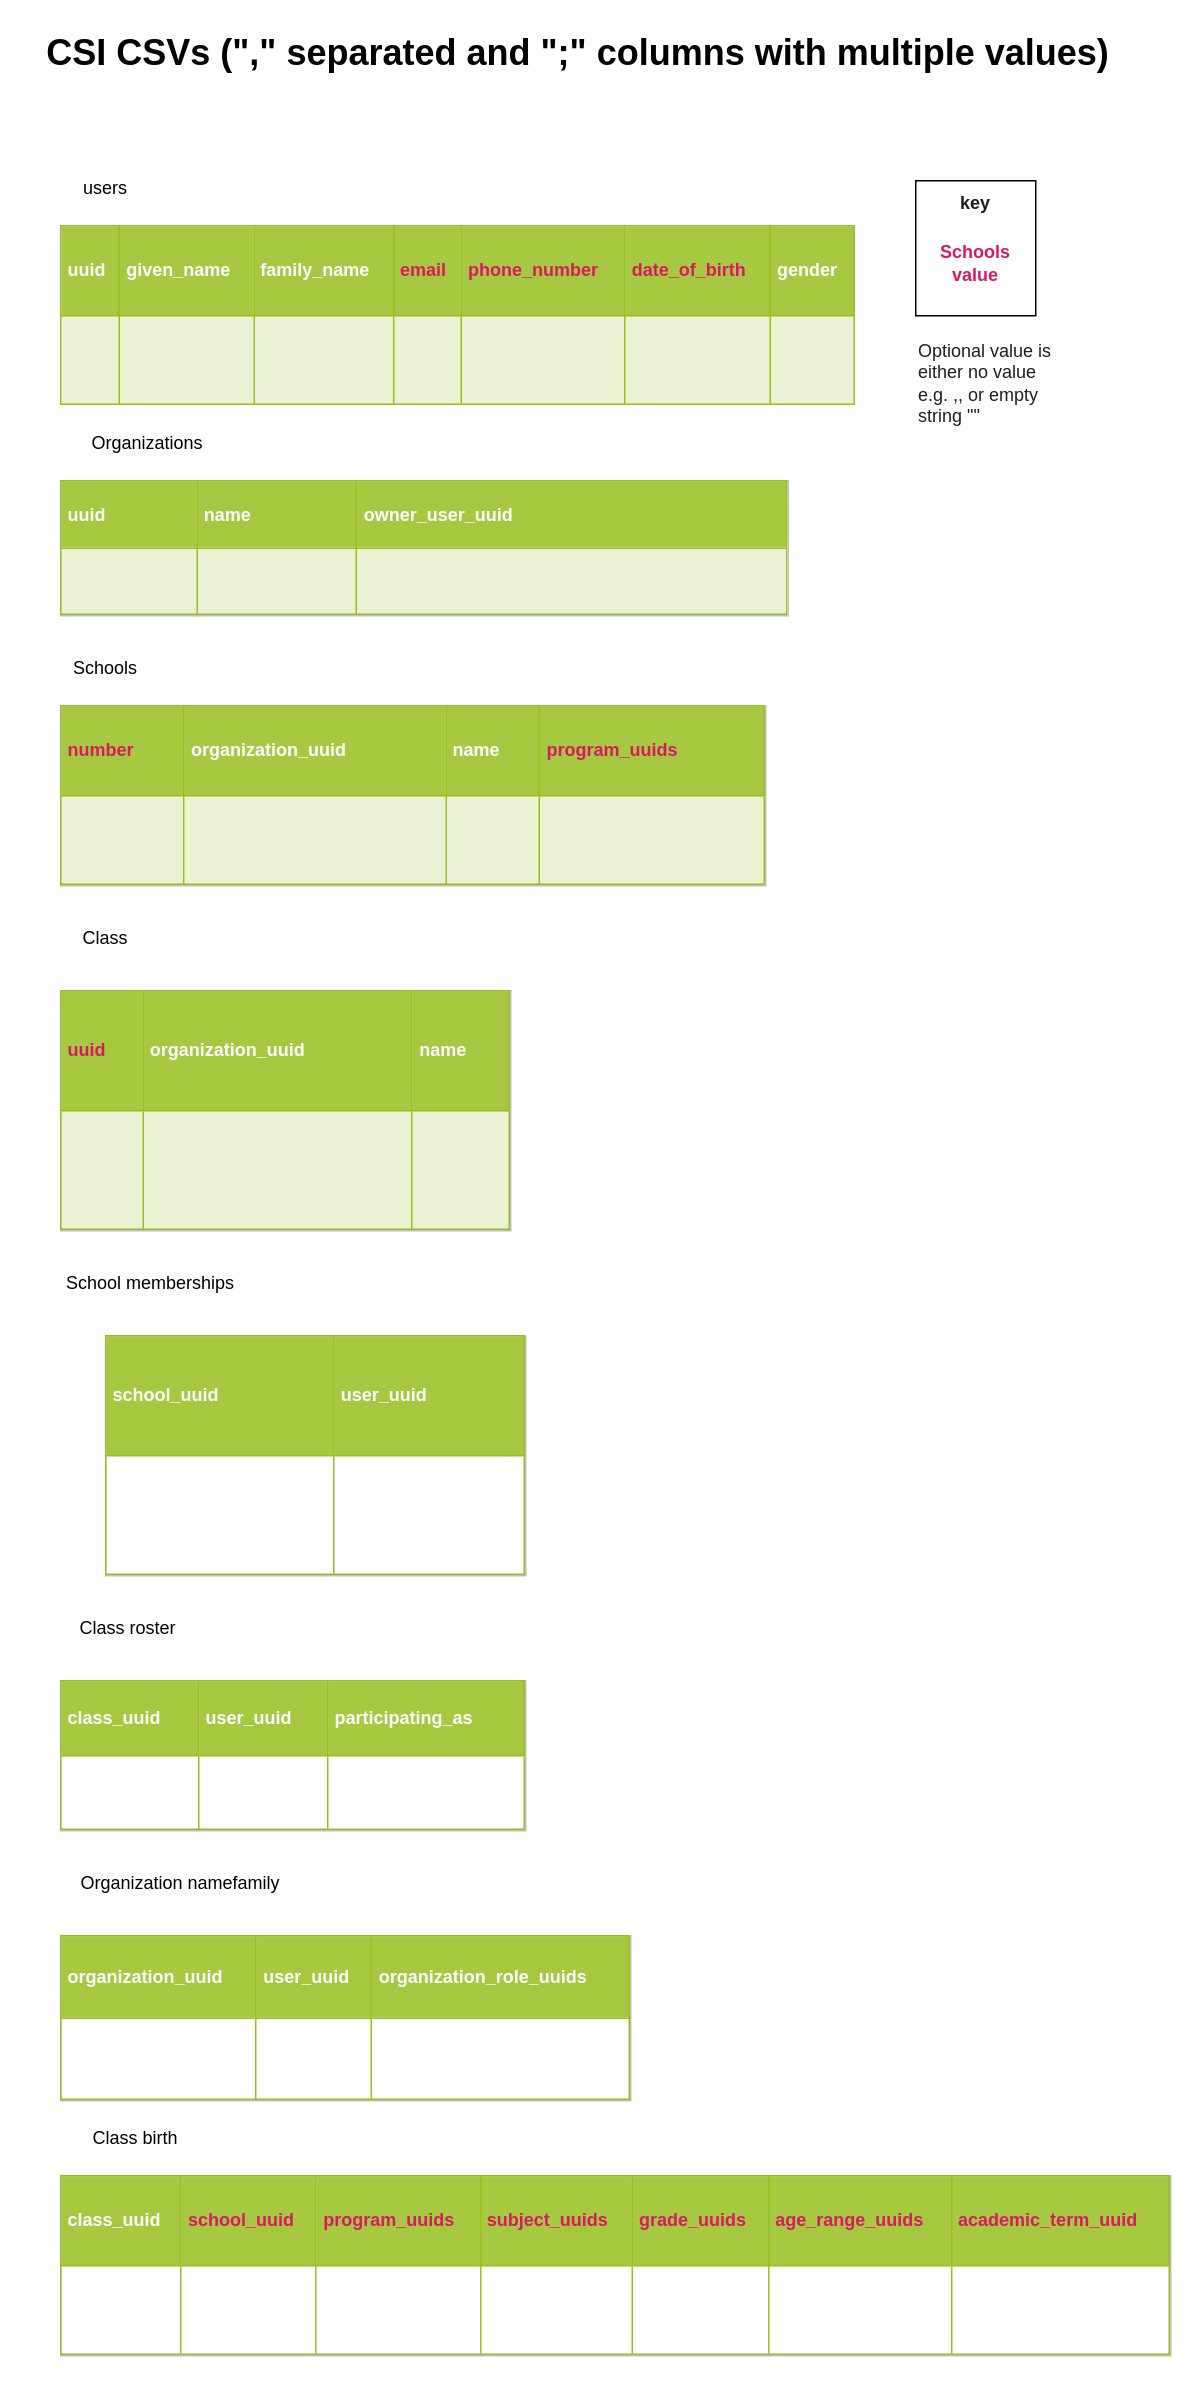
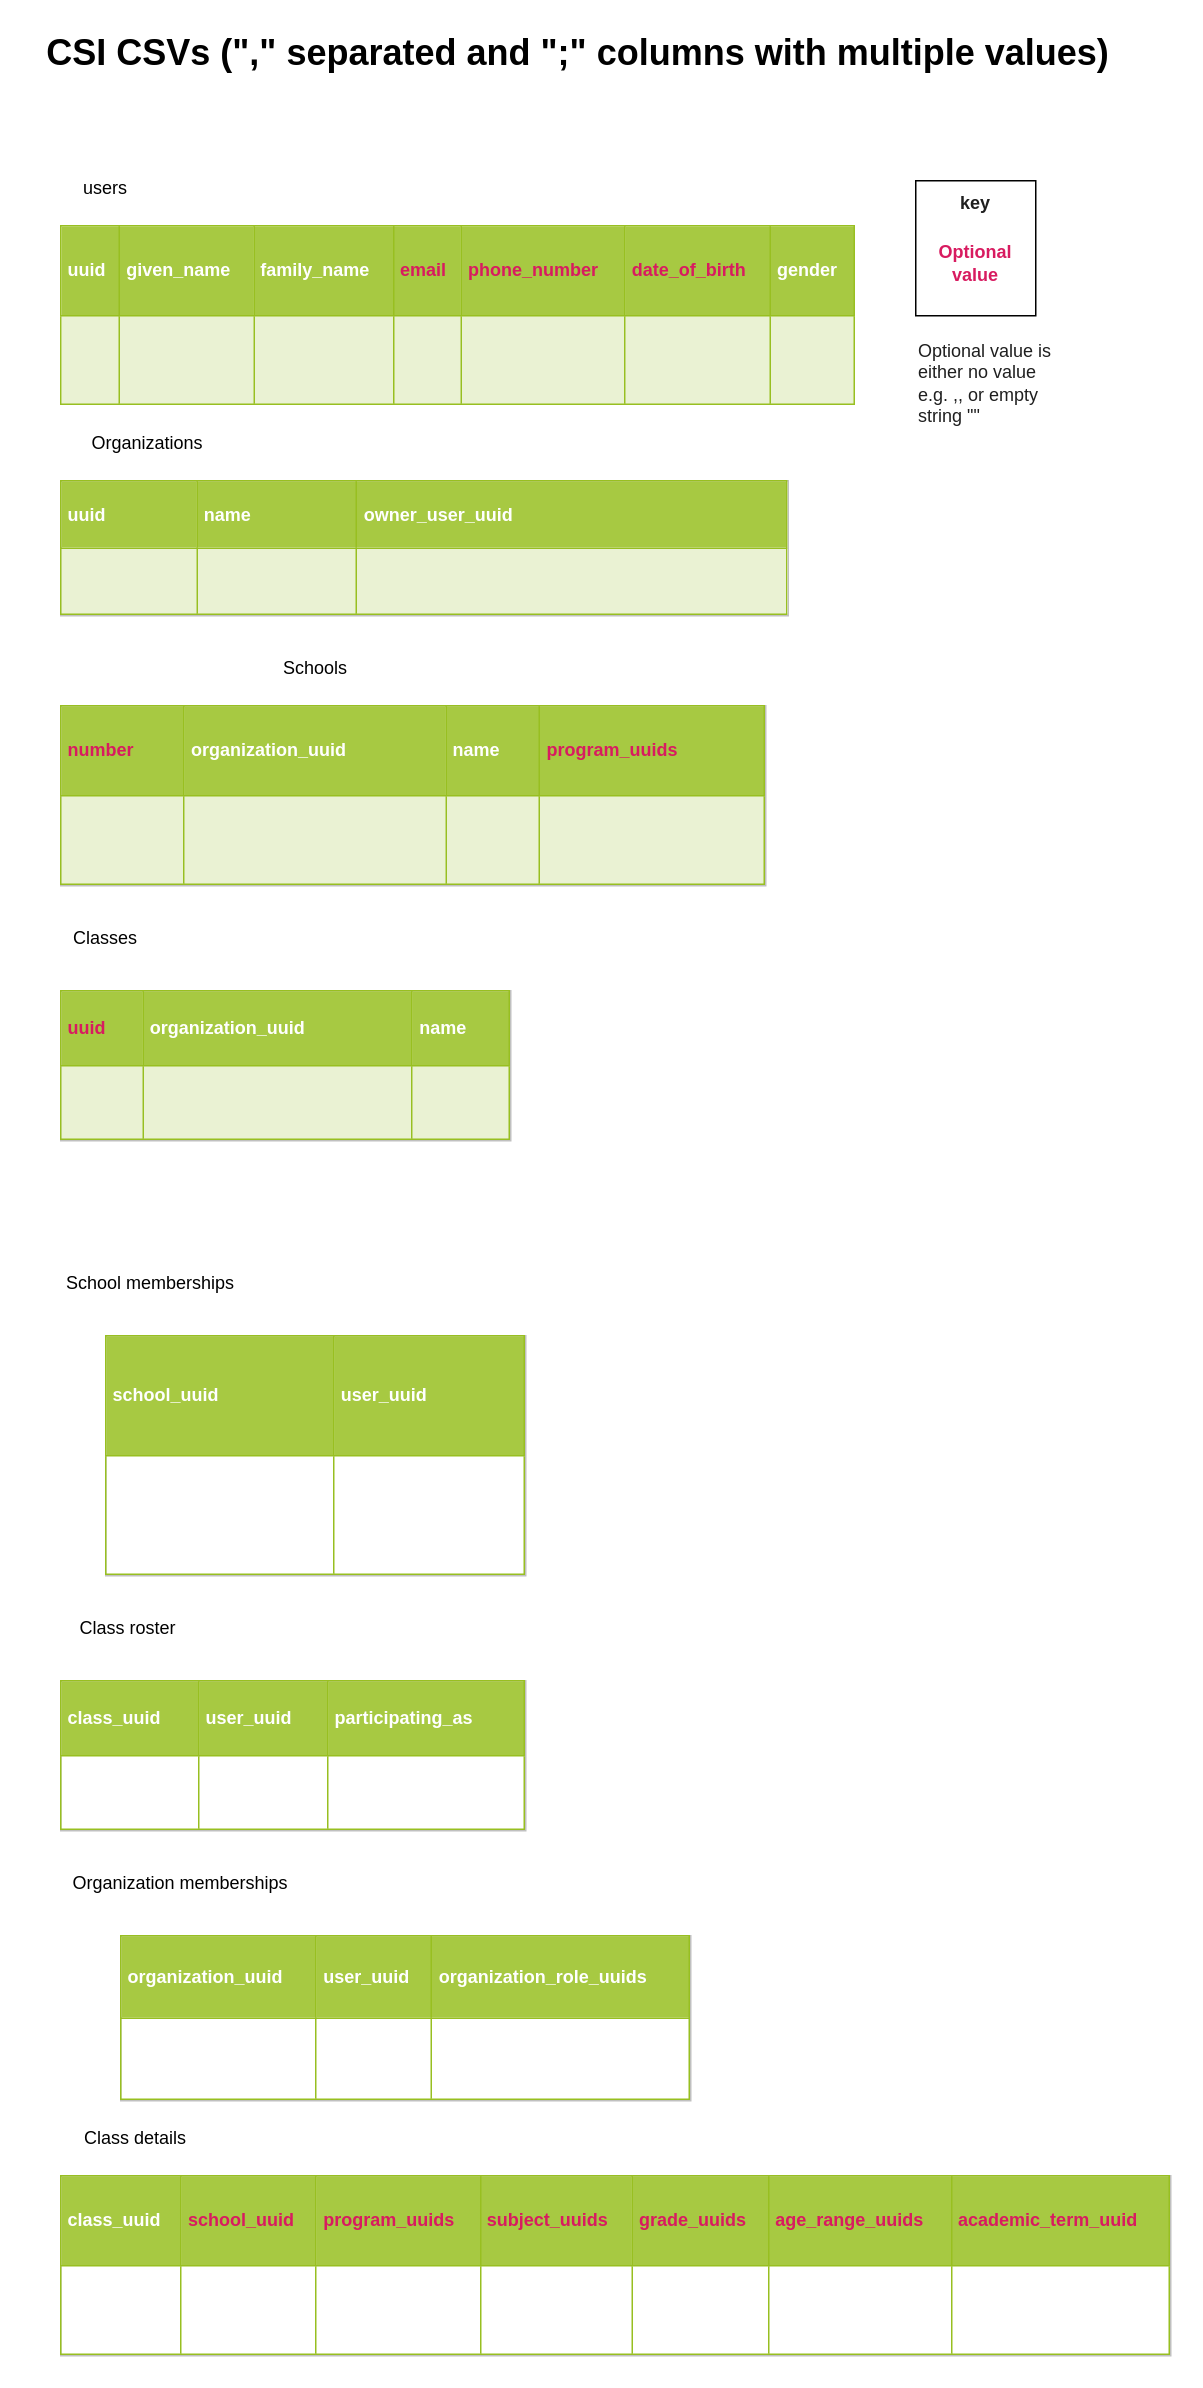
(976, 263) -> (976, 263)
(106, 668) -> (316, 668)
(106, 938) -> (106, 938)
(286, 1111) -> (286, 1066)
(181, 1883) -> (181, 1883)
(346, 2018) -> (406, 2018)
(136, 2138) -> (136, 2138)
